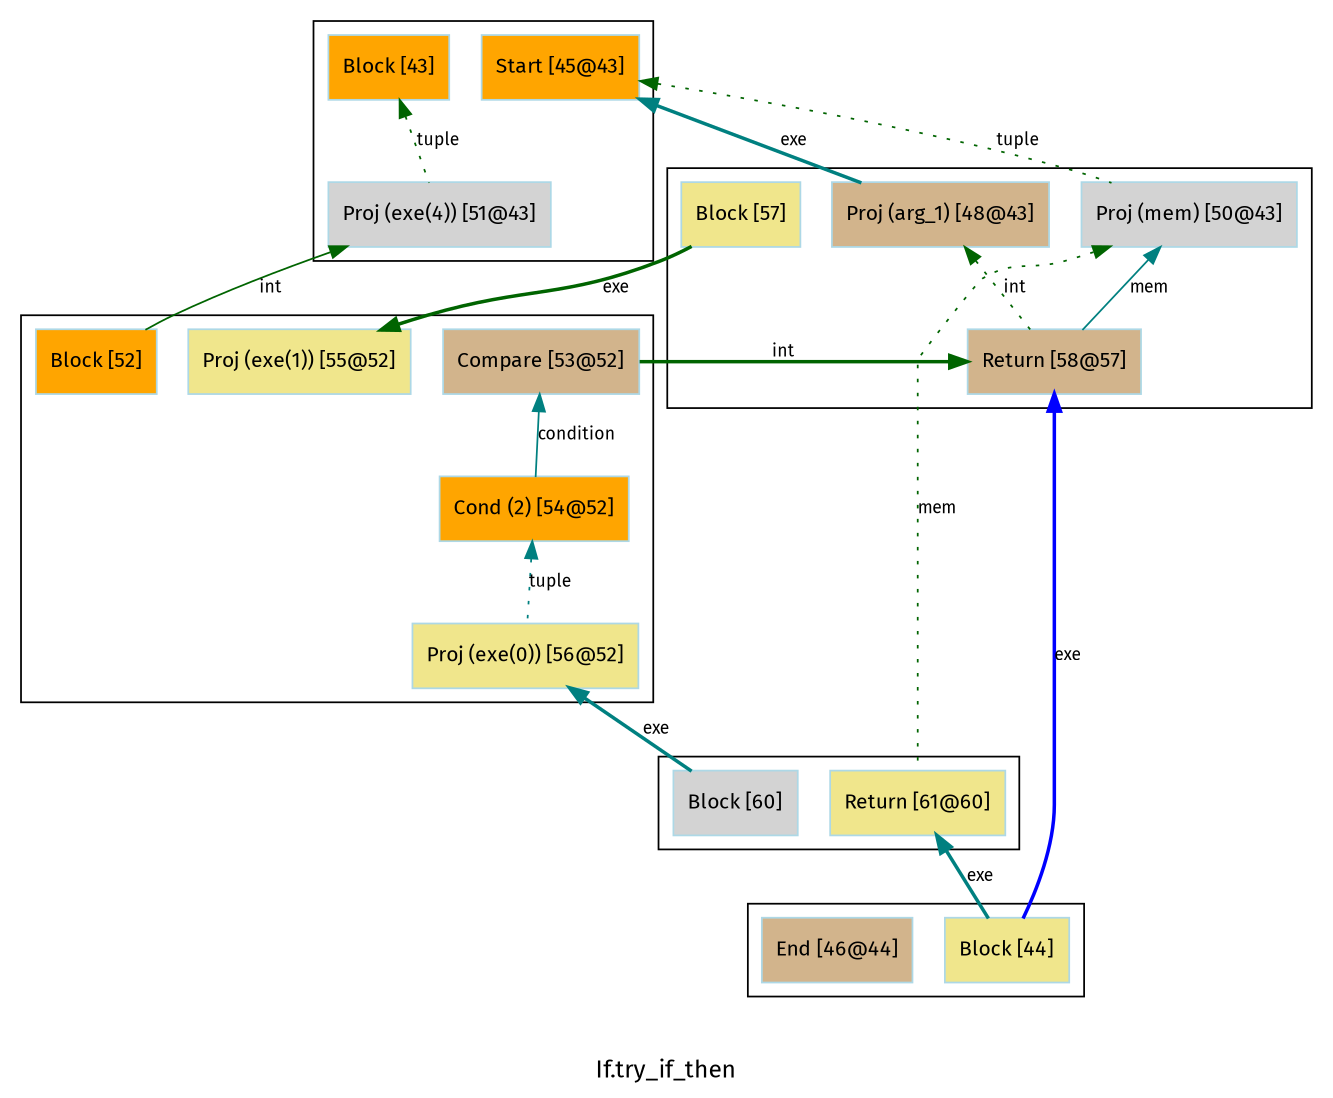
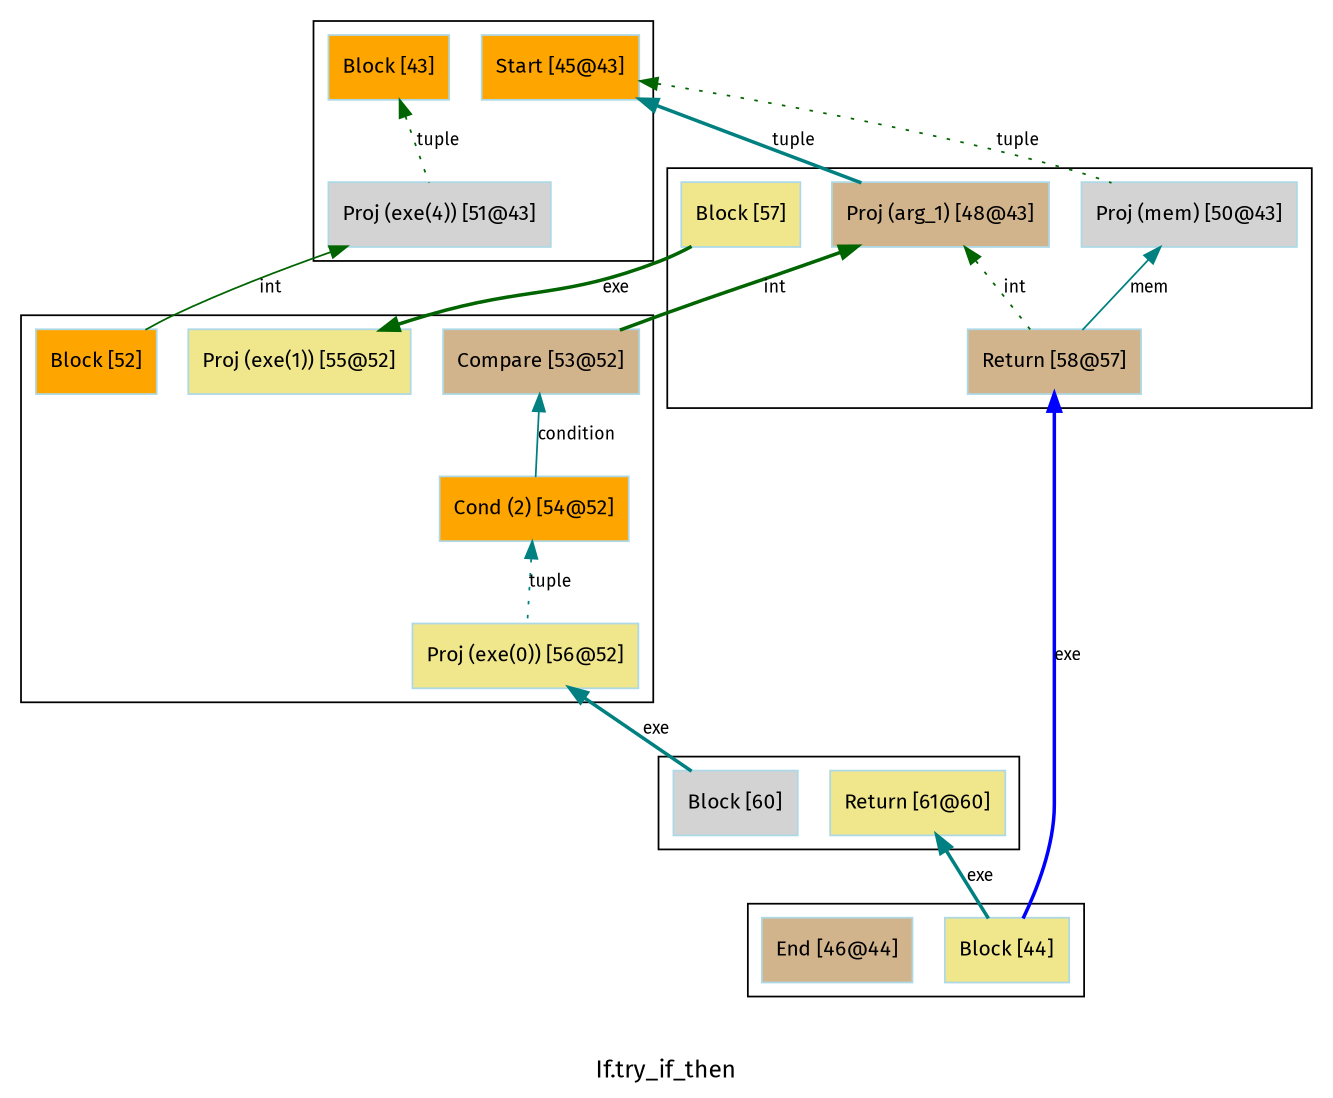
(794, 141) -> (794, 141)
(795, 362) -> (730, 291)
(918, 456) -> none
